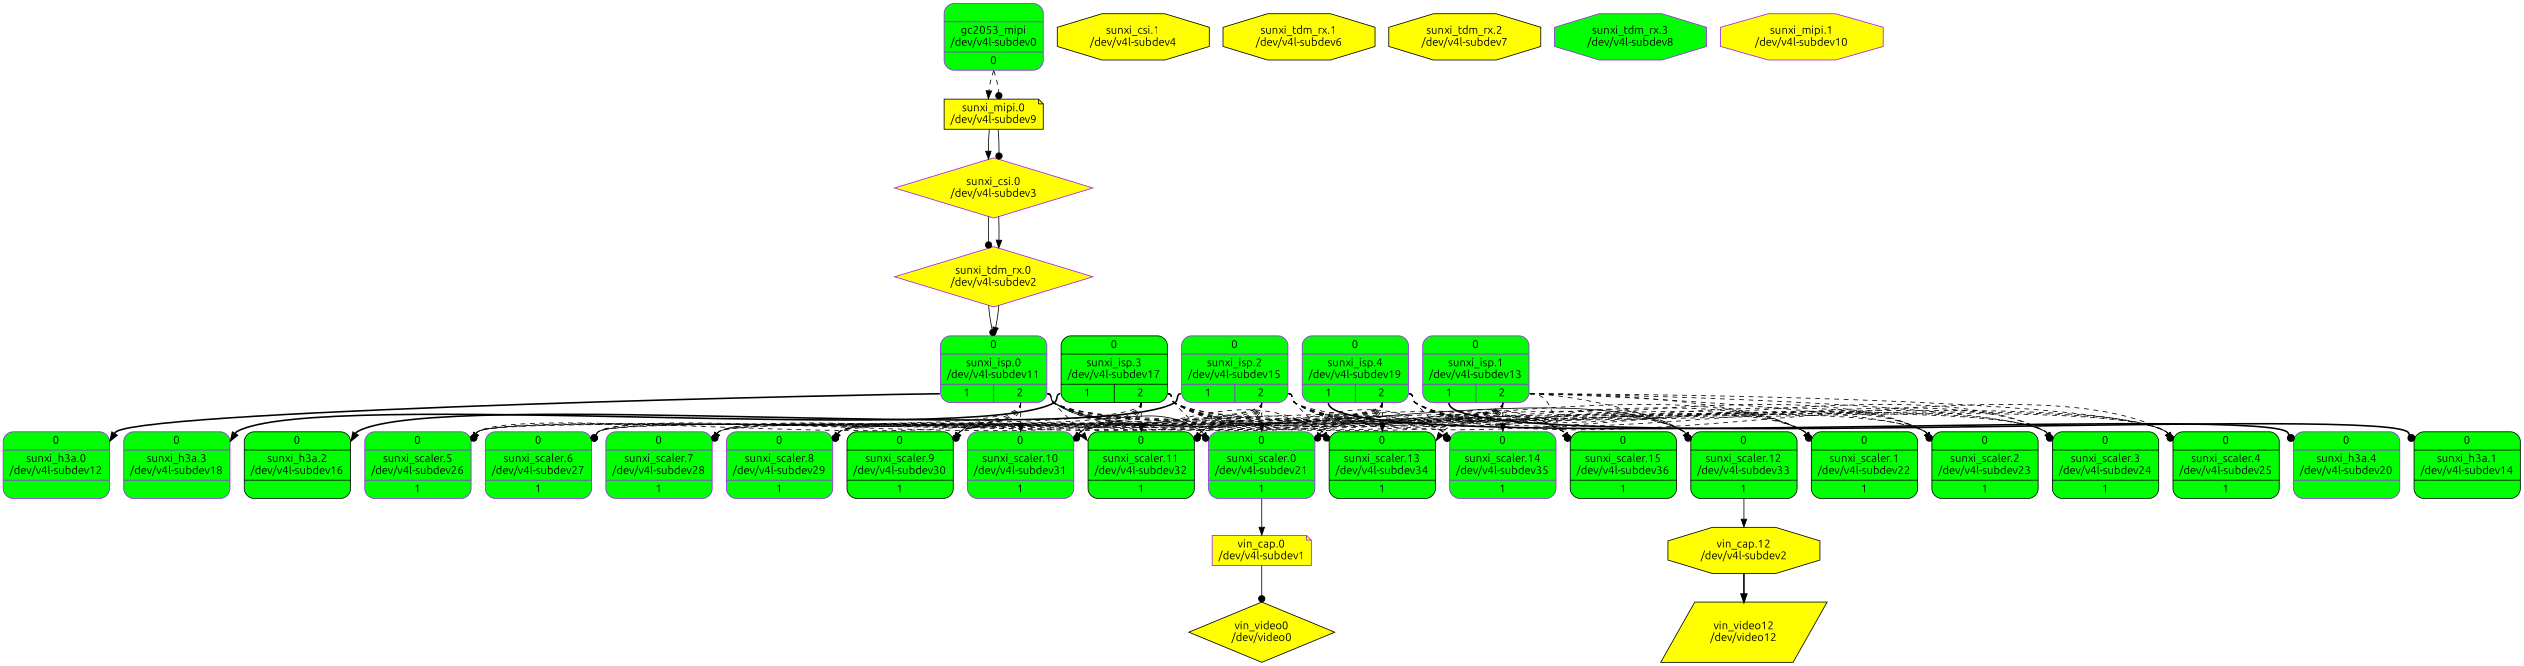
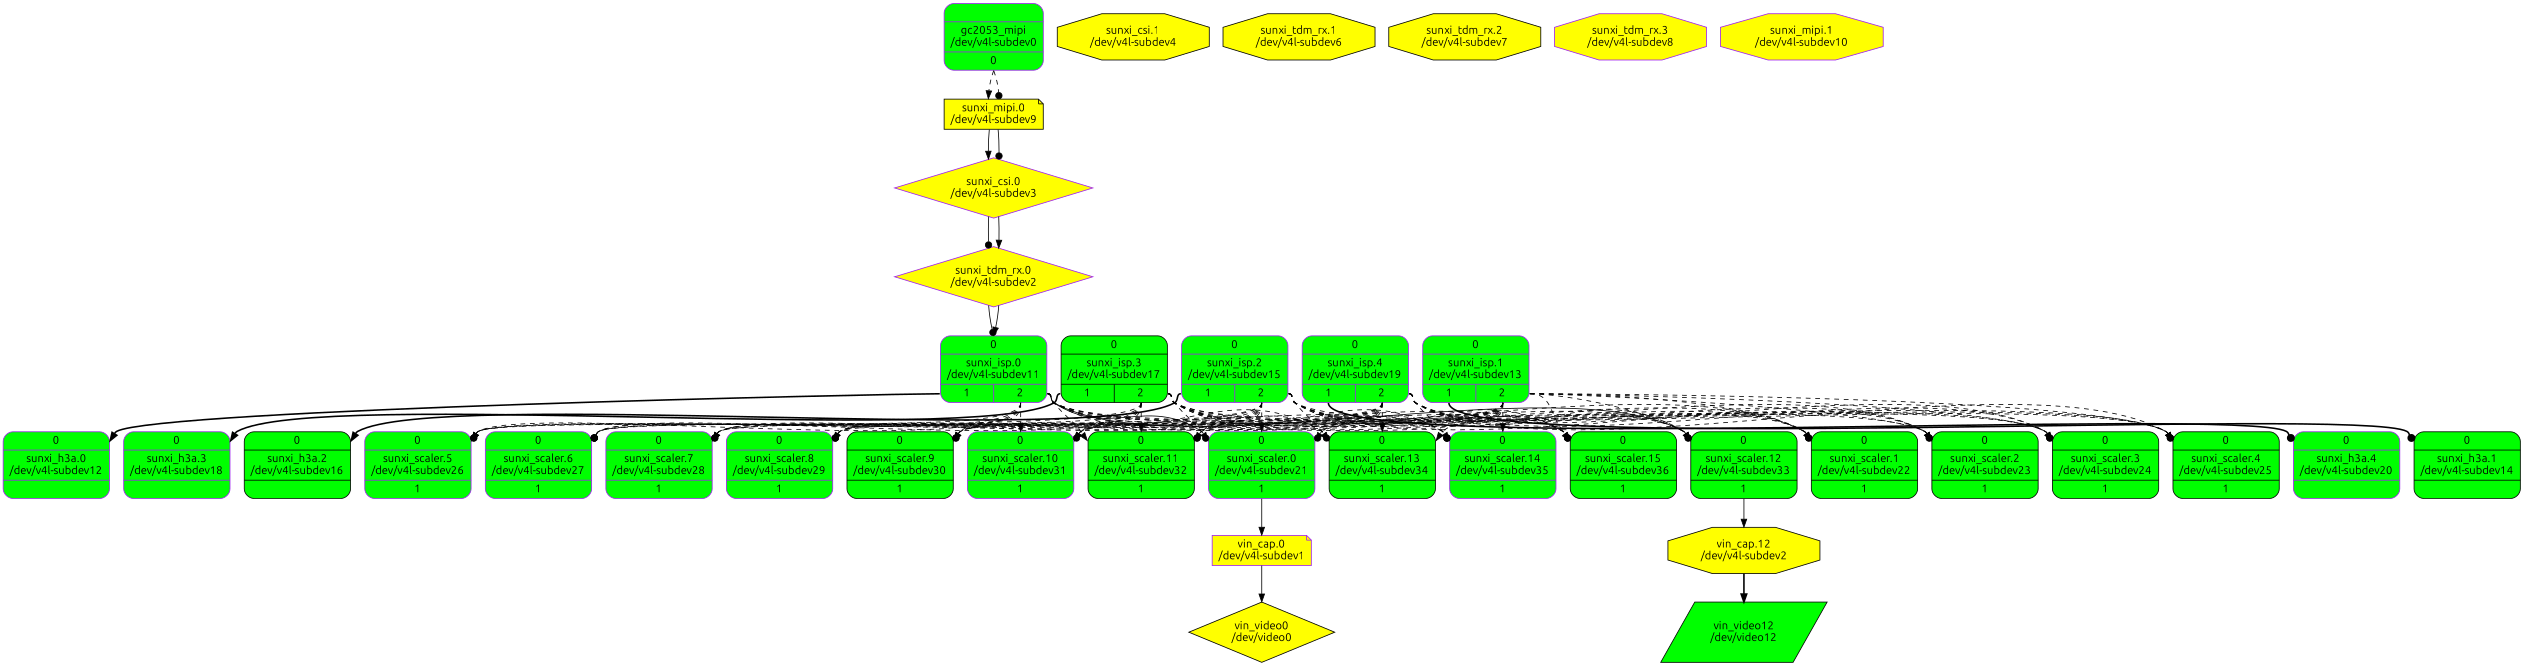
(1631, 37) -> (1631, 37)
(1262, 581) -> (1262, 580)
(1744, 632) -> (1744, 632)
